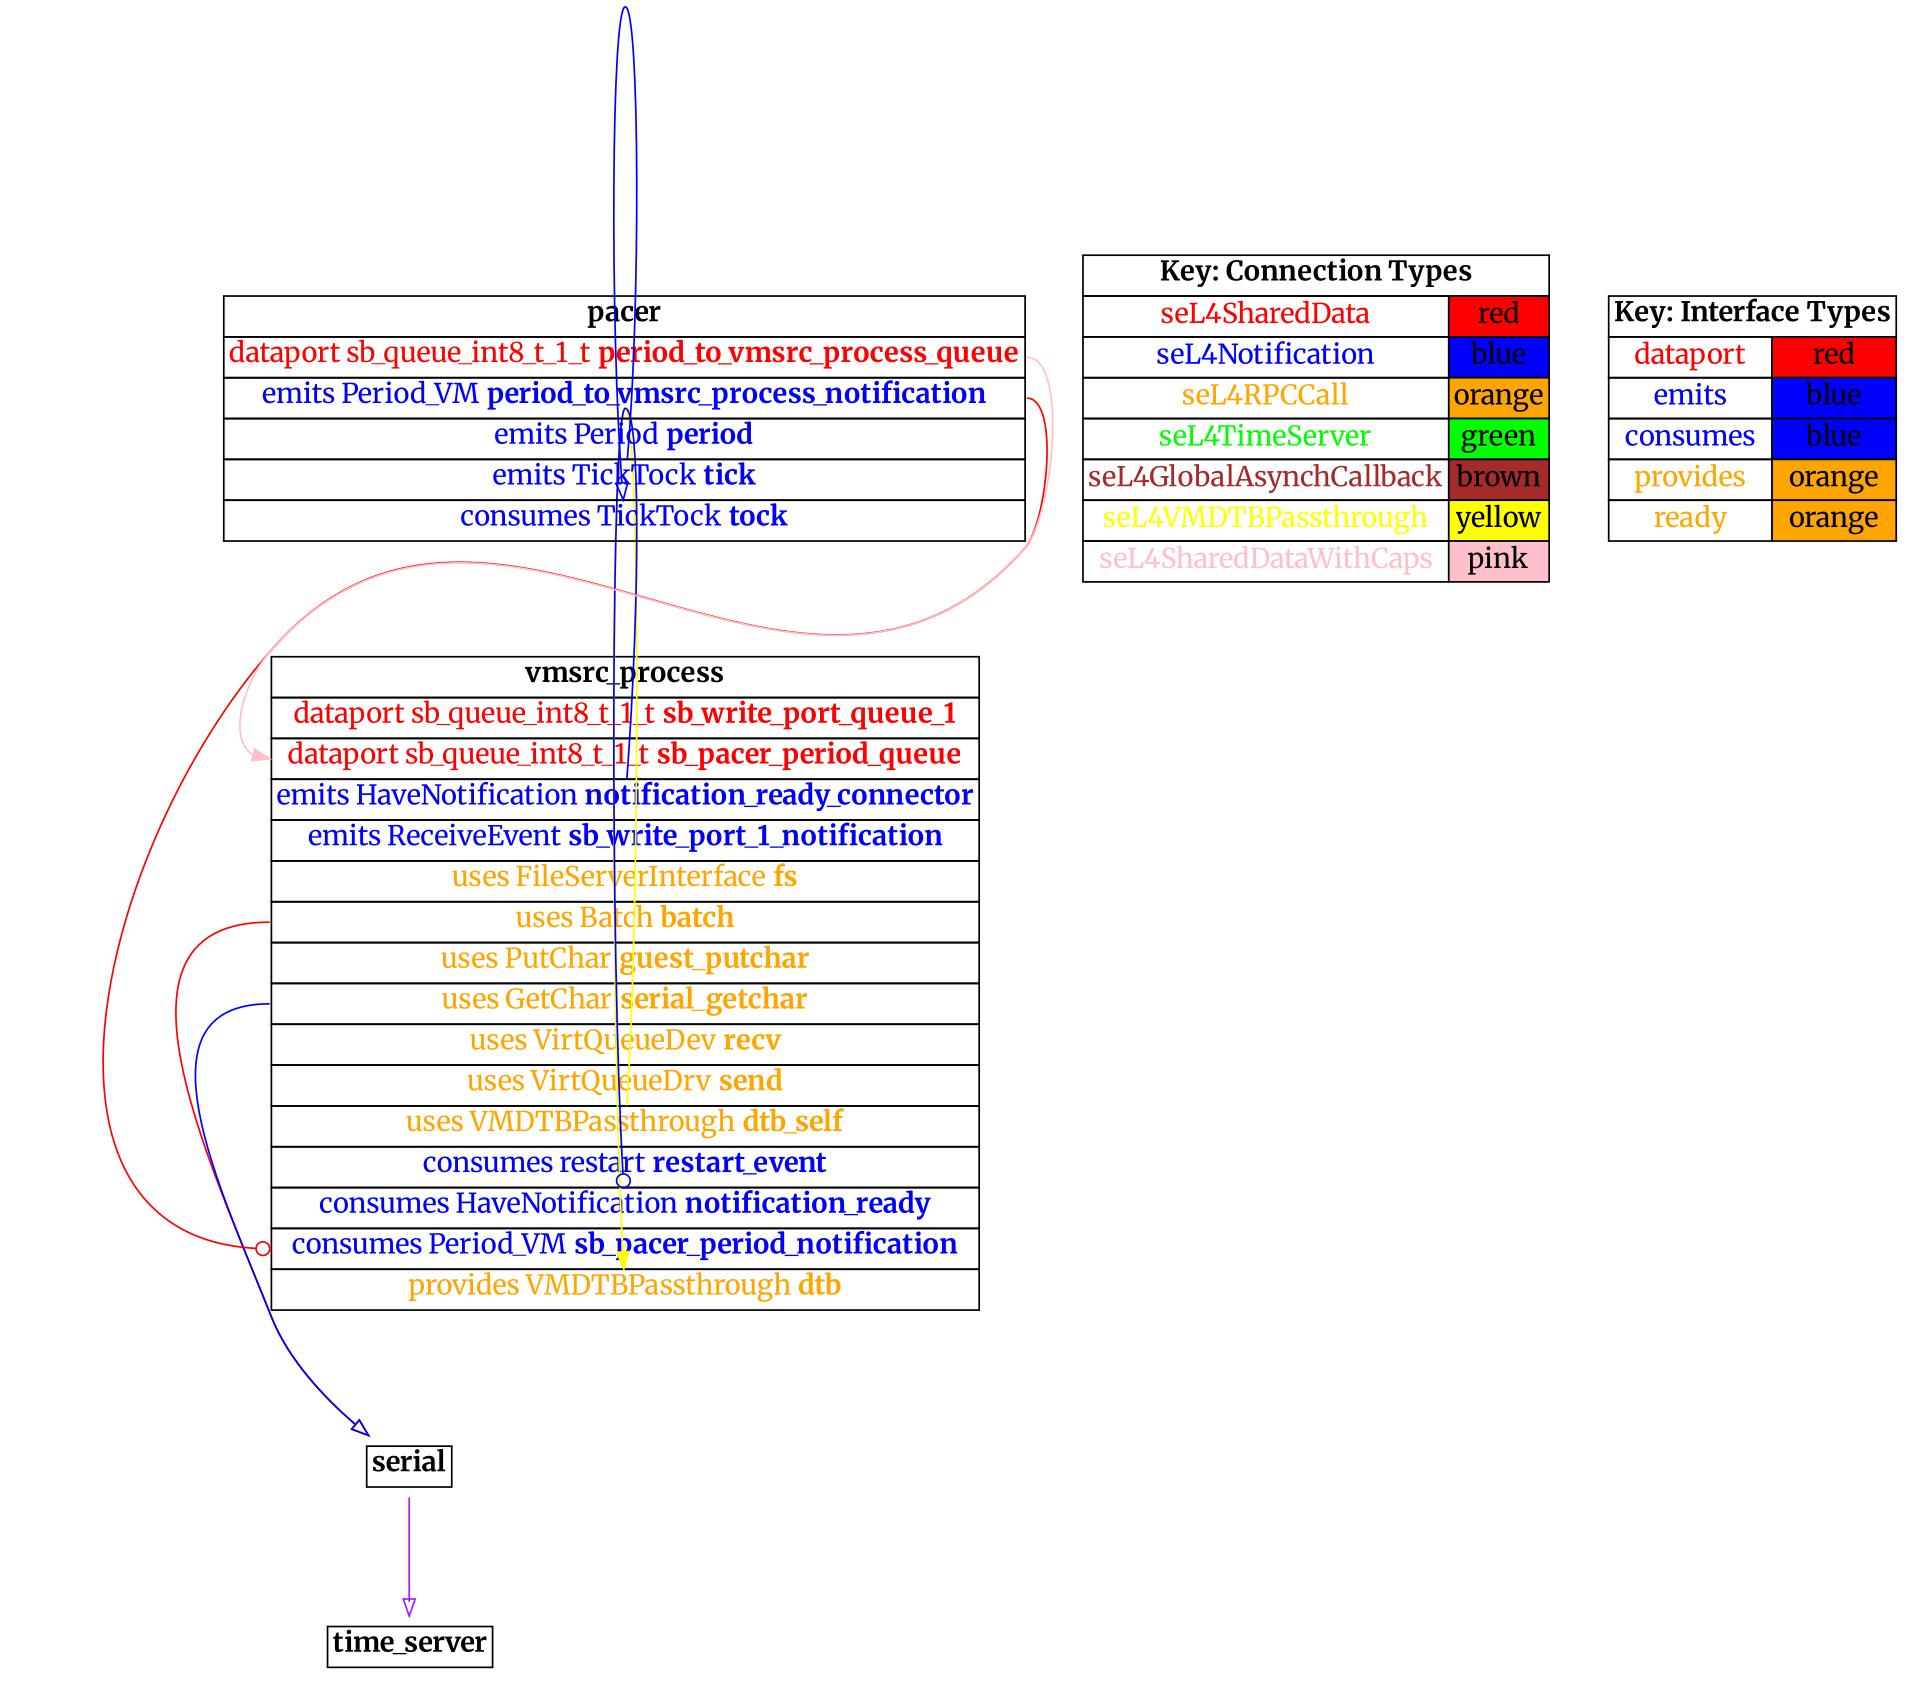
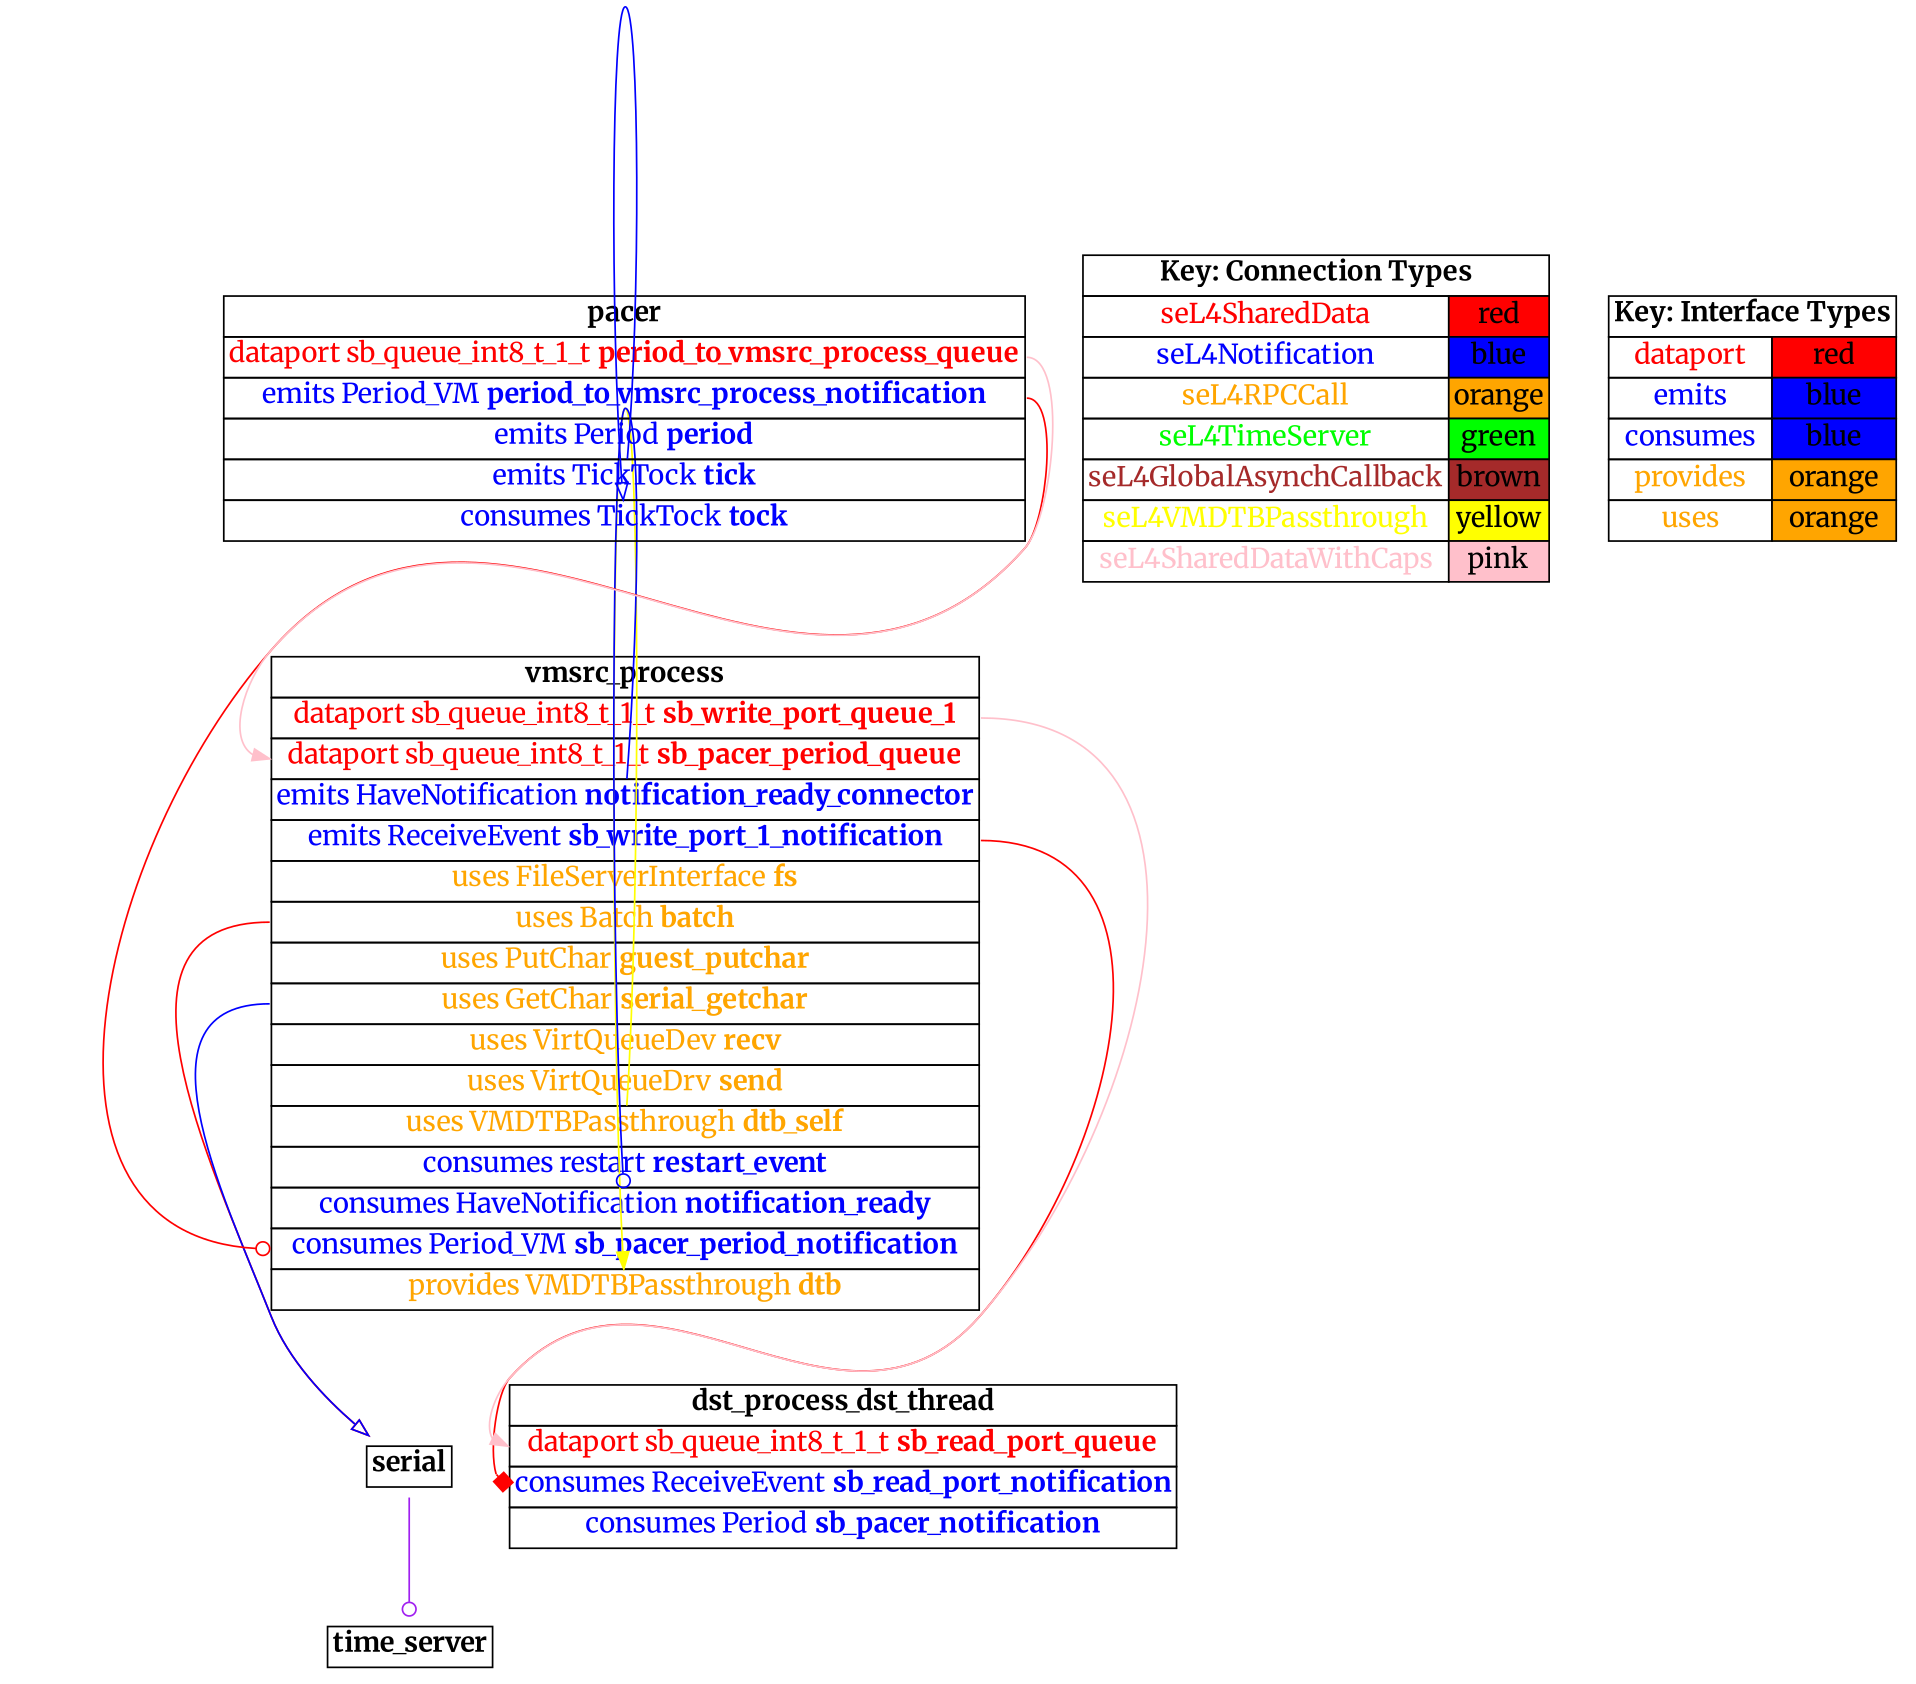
(1690, 519) -> (1690, 519)
none -> (843, 1467)
(409, 1550) -> (409, 1550)
